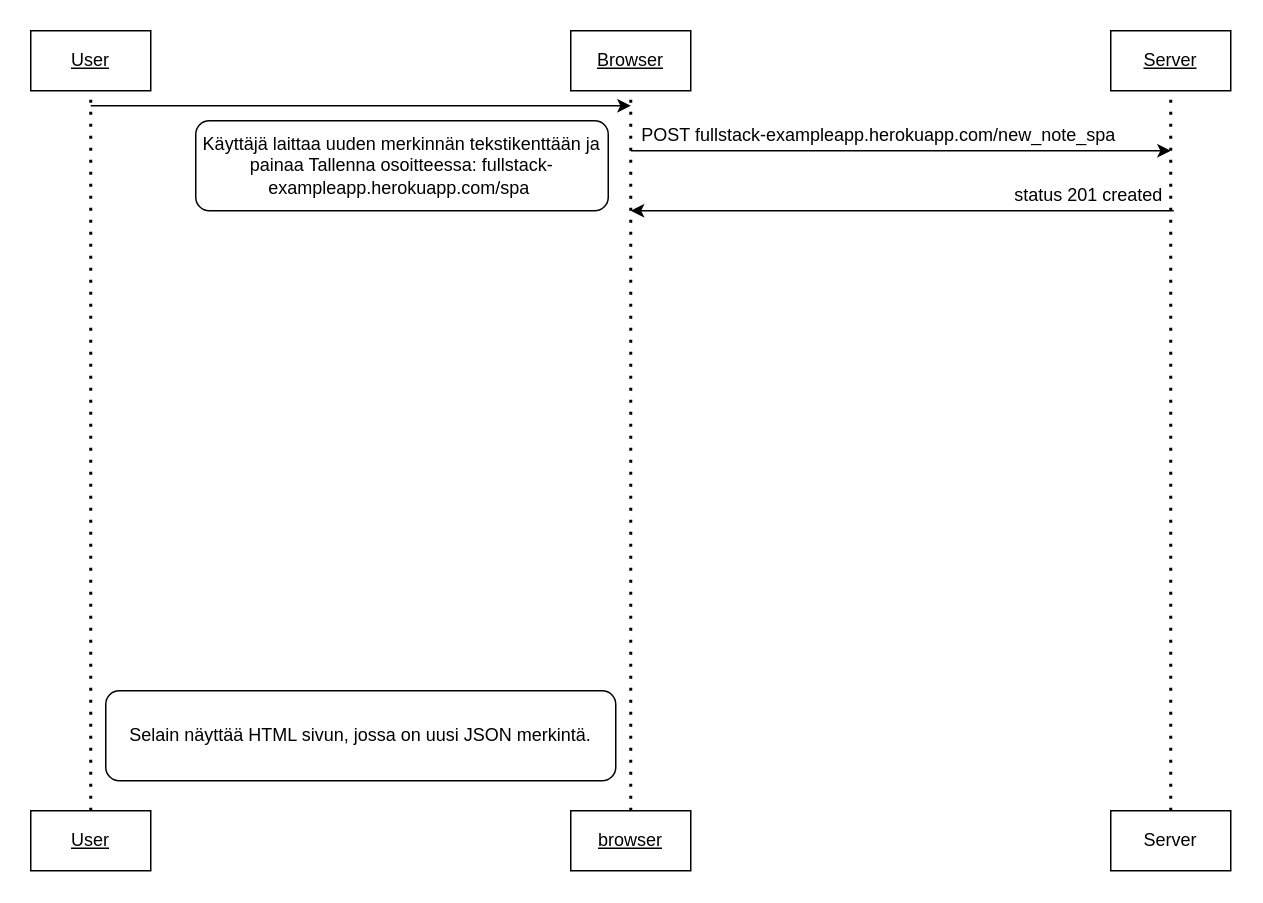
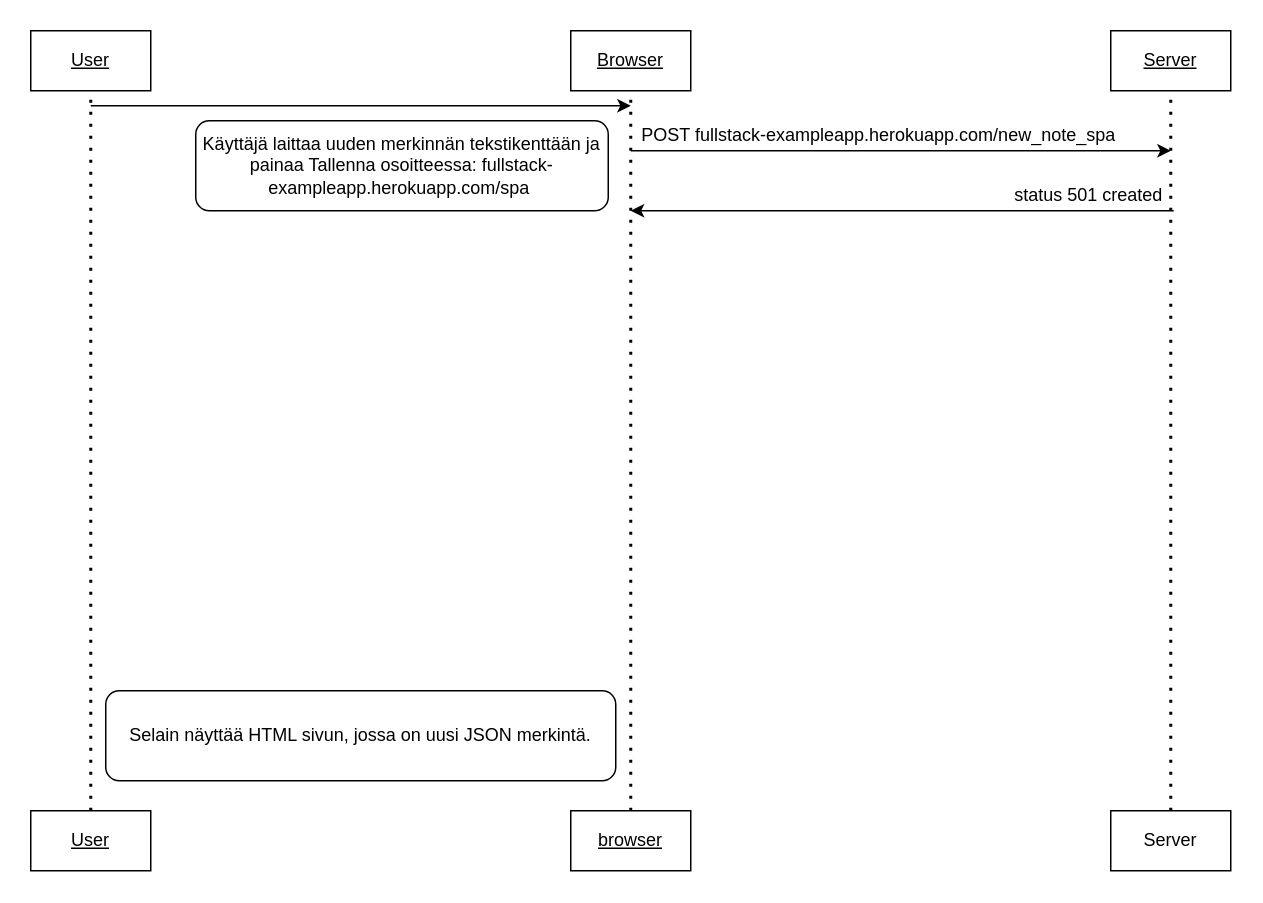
(1089, 196) -> (1089, 196)
